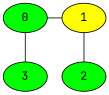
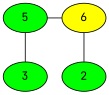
(25, 18) -> (25, 18)
(84, 18) -> (84, 18)
